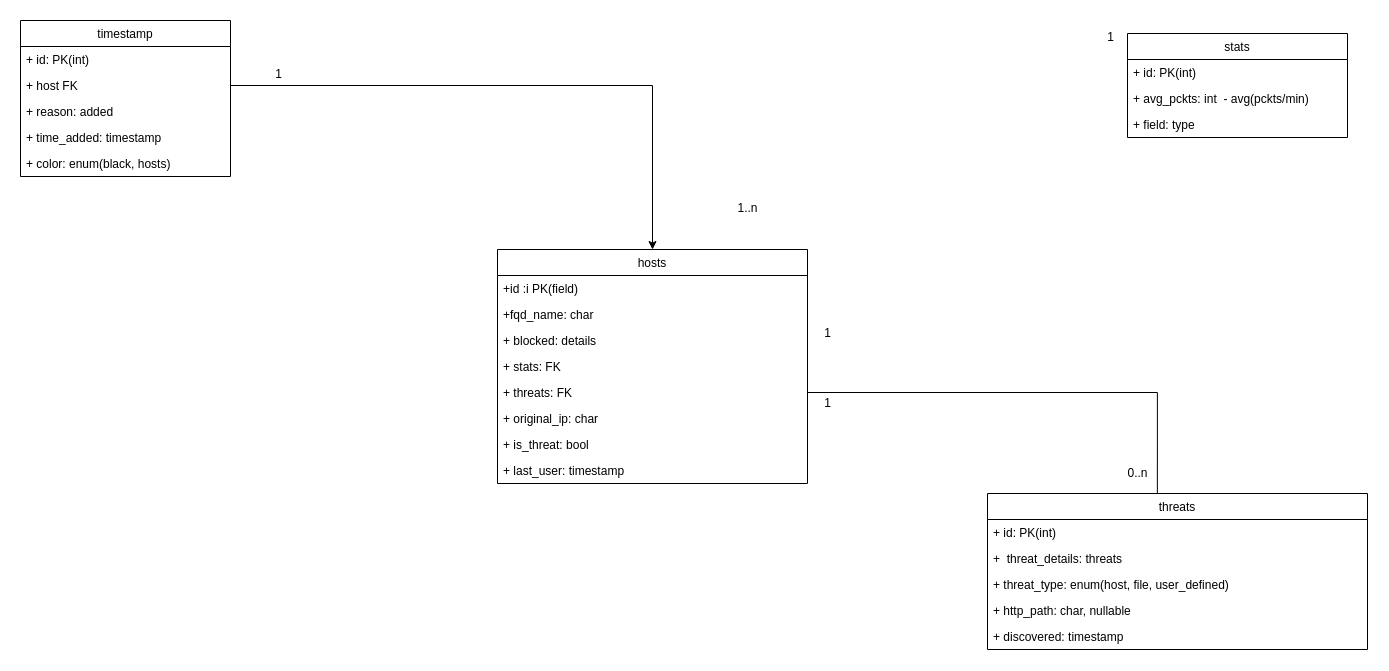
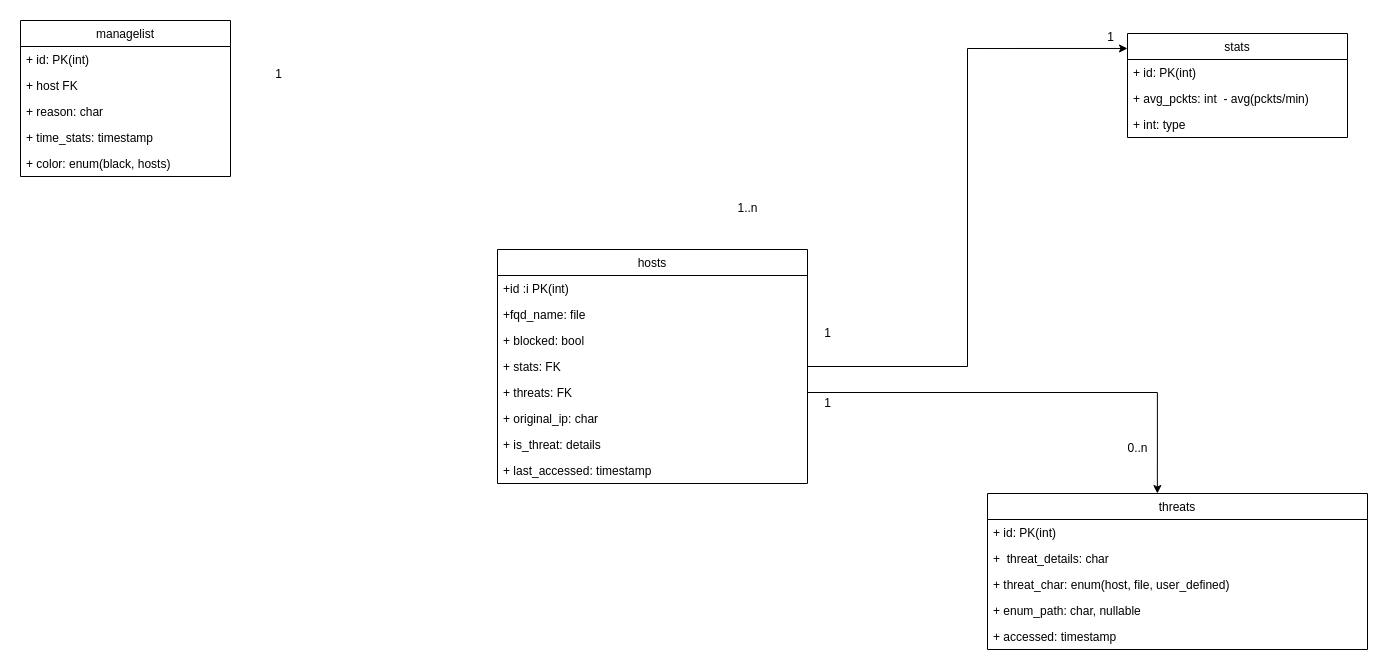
(125, 34) -> (125, 34)
(520, 86) -> none
(72, 112) -> (68, 112)
(1169, 125) -> (1164, 125)
(95, 138) -> (95, 138)
none -> (968, 212)
(546, 289) -> (541, 289)
(550, 315) -> (547, 315)
(554, 341) -> (546, 341)
(552, 445) -> (561, 445)
(569, 471) -> (583, 471)
(1138, 474) -> (1138, 449)
(1157, 487) -> (1157, 485)
(1073, 559) -> (1062, 559)
(1129, 585) -> (1129, 585)
(1071, 611) -> (1071, 611)
(1062, 637) -> (1057, 637)
